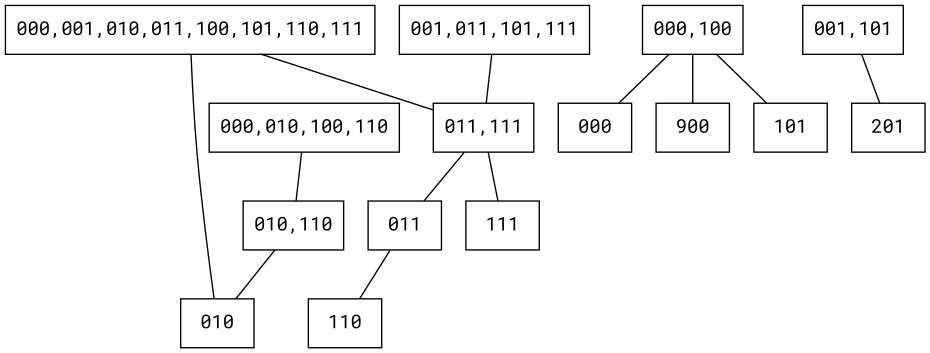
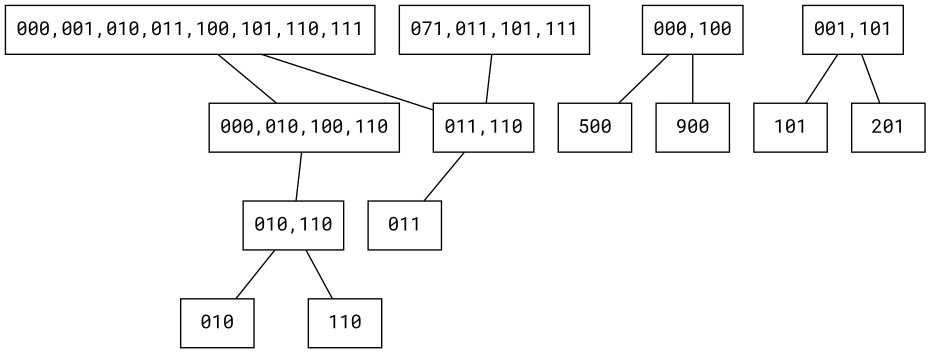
(494, 30) -> (494, 30)
(742, 79) -> (822, 79)
(484, 128) -> (484, 128)
(595, 128) -> (595, 128)
(199, 177) -> (247, 79)
(503, 225) -> none
(375, 275) -> (319, 275)
